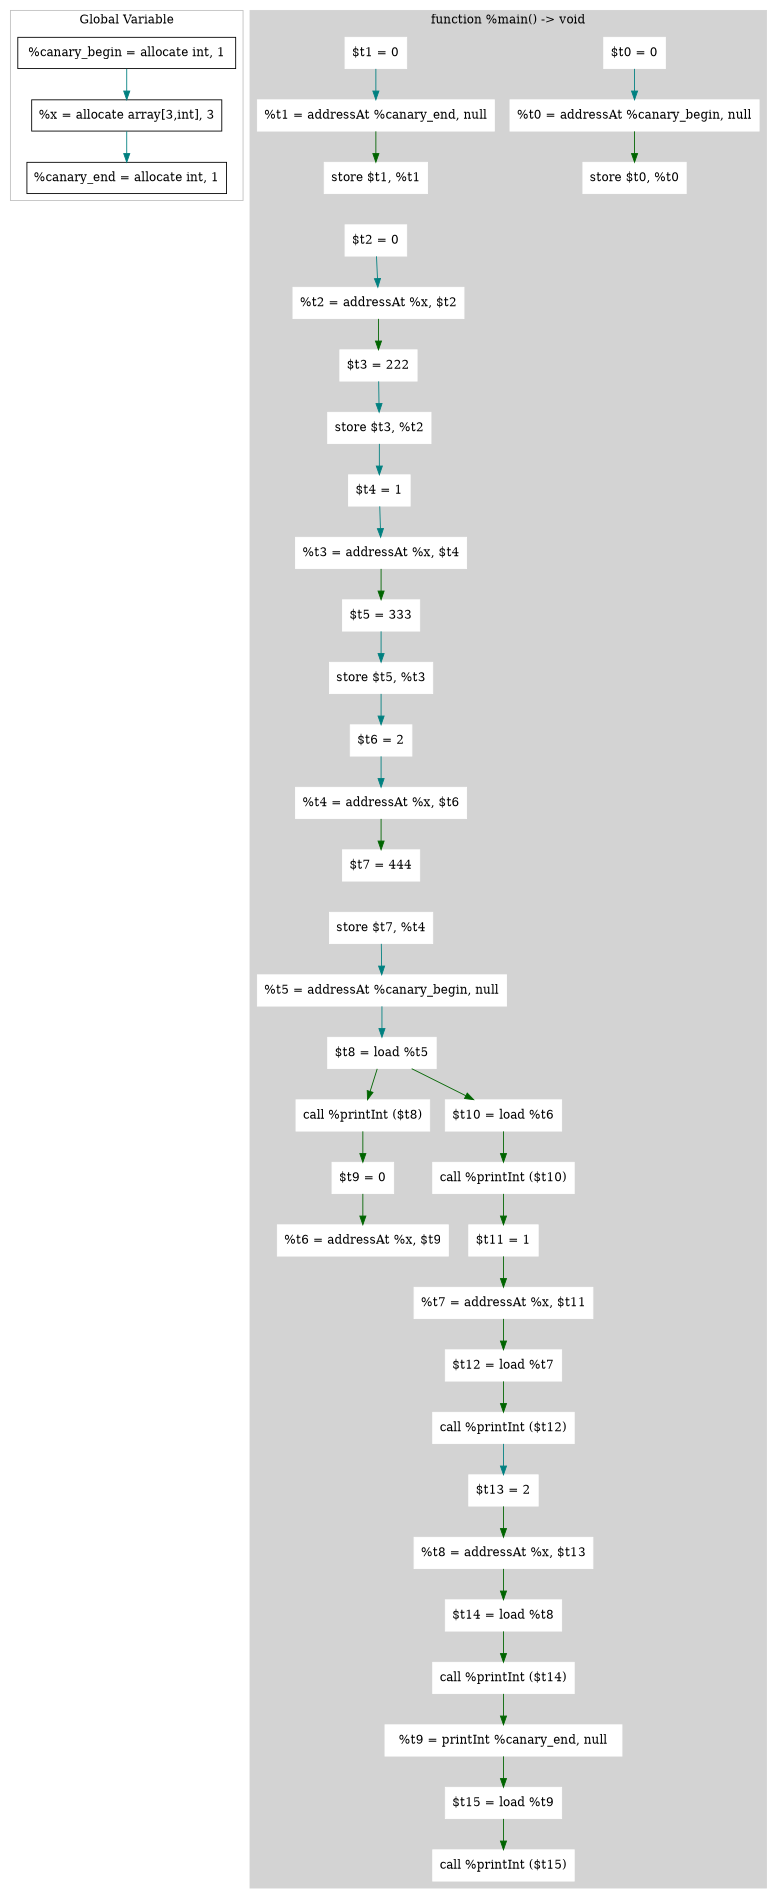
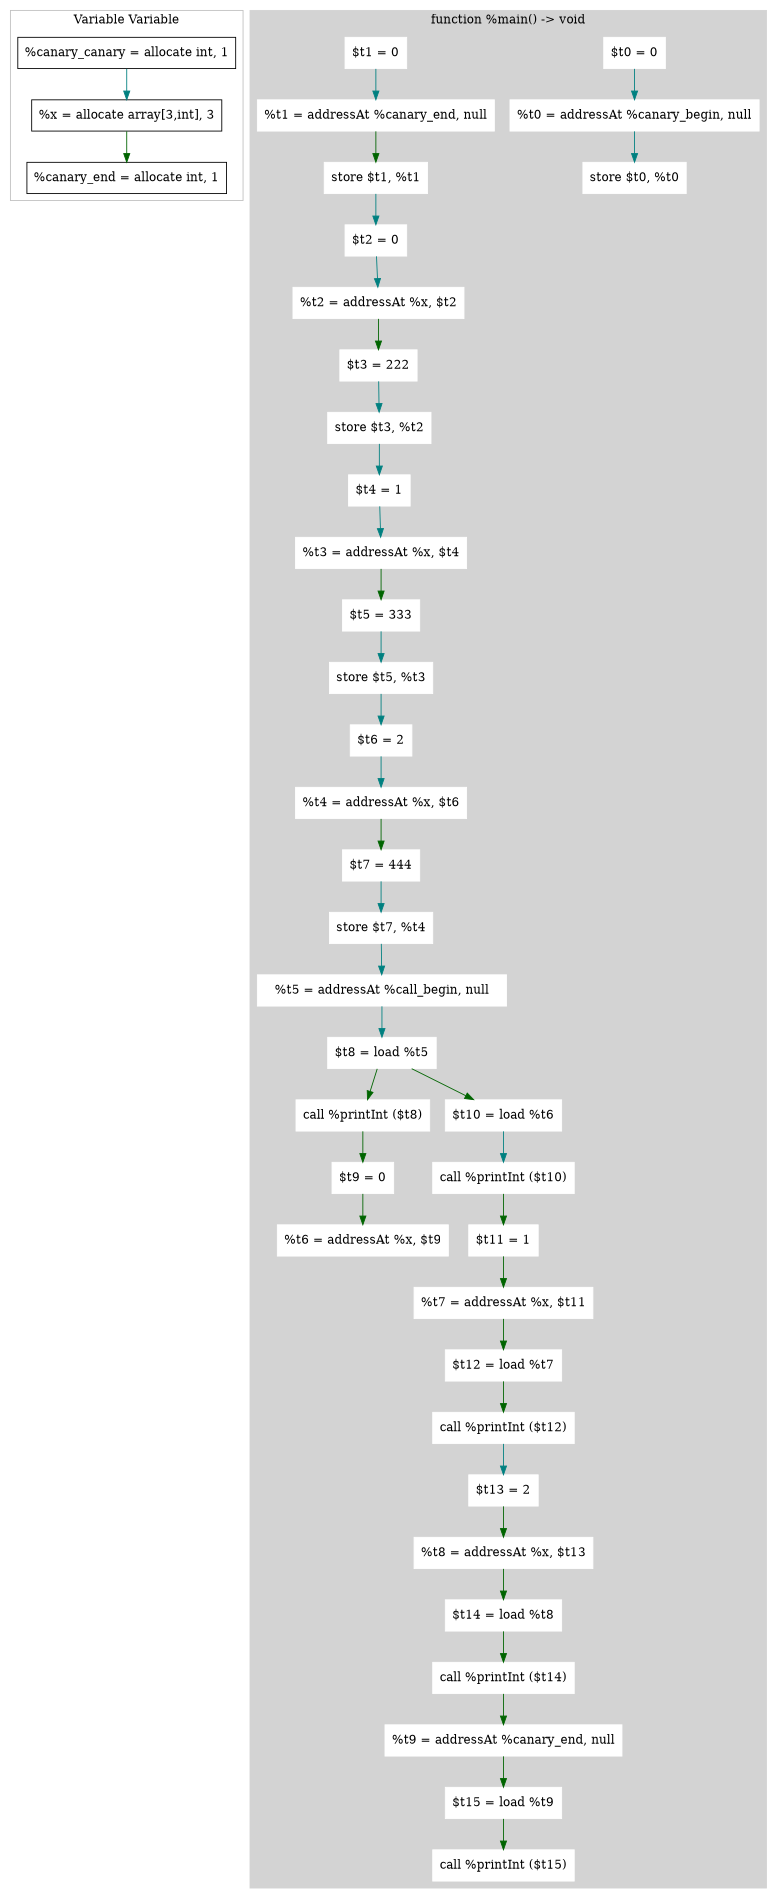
(127, 20) -> (127, 20)
(127, 53) -> (127, 53)
(127, 142) -> (127, 142)
(635, 142) -> (635, 142)
none -> (376, 205)
none -> (381, 892)
(382, 990) -> (382, 990)
(503, 1142) -> (503, 1142)
(503, 1740) -> (503, 1740)
